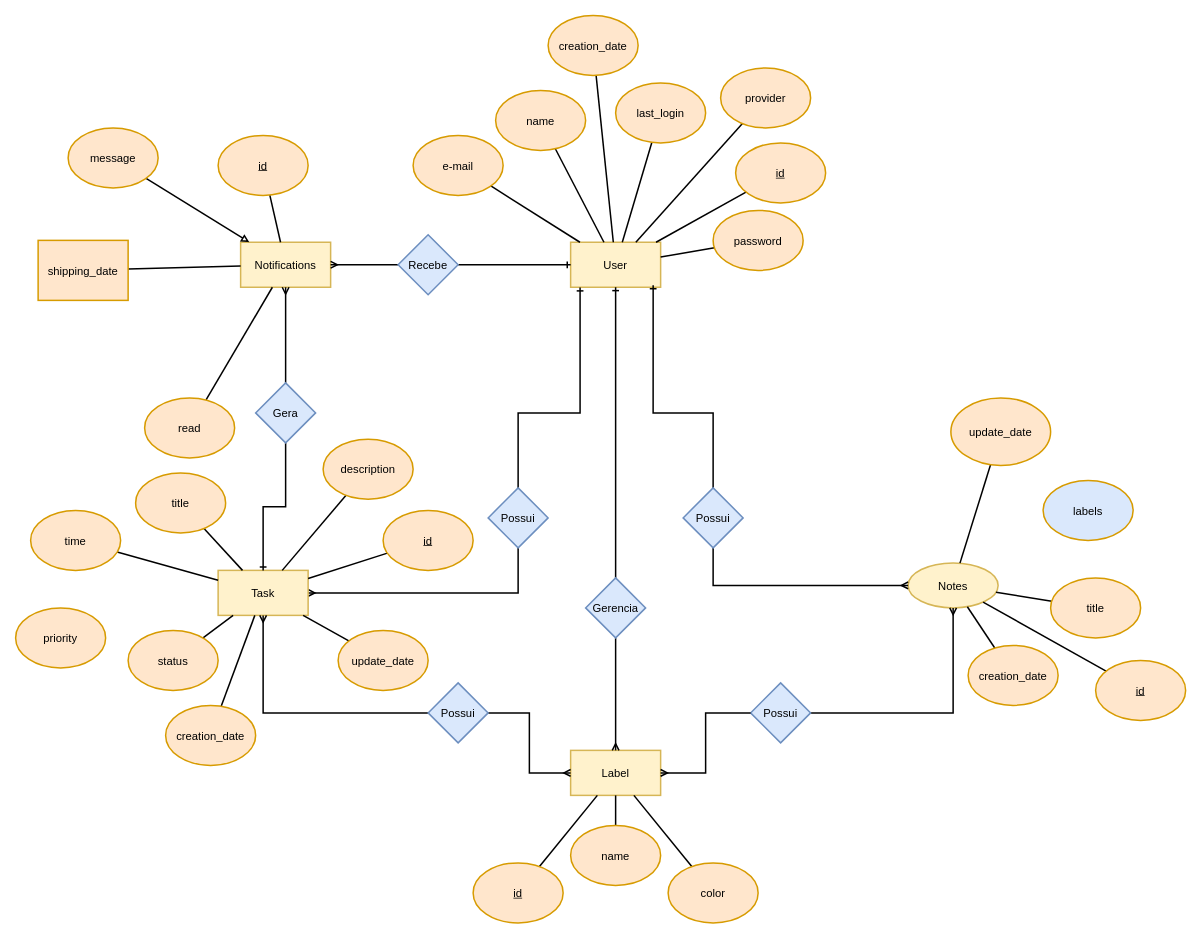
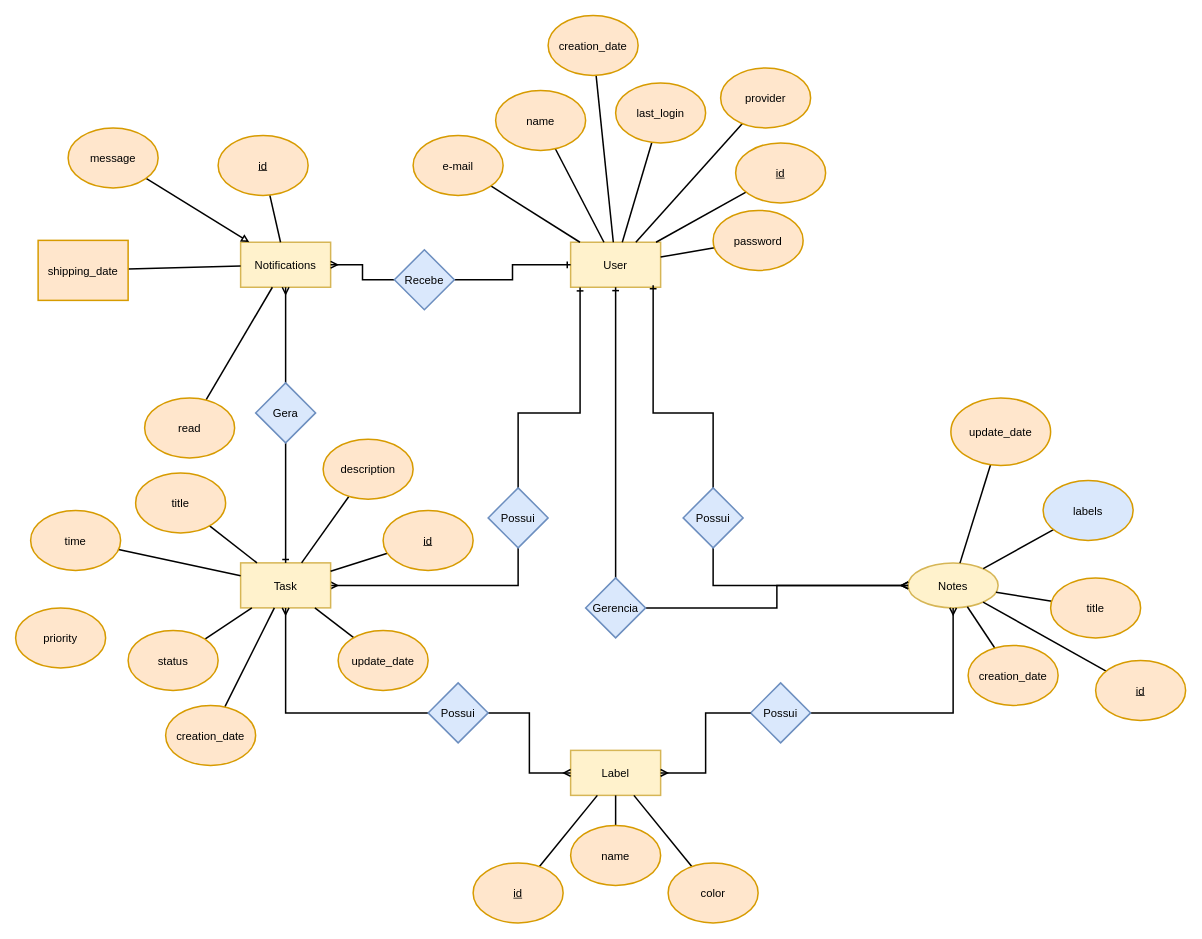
(428, 265) -> (424, 280)
none -> (1018, 549)
(263, 593) -> (285, 585)
(615, 694) -> (721, 608)
